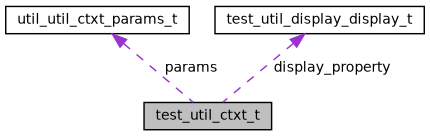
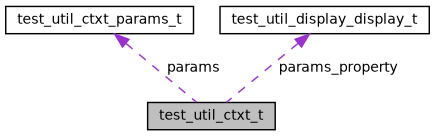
(97, 20) -> (100, 20)
(330, 68) -> (337, 68)
